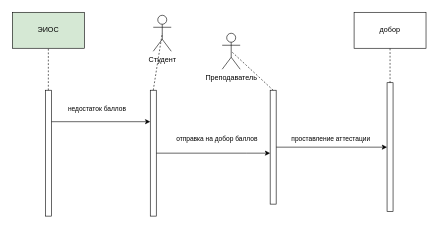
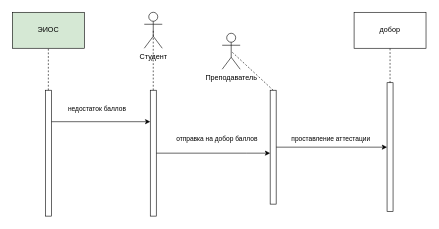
(162, 33) -> (153, 30)
